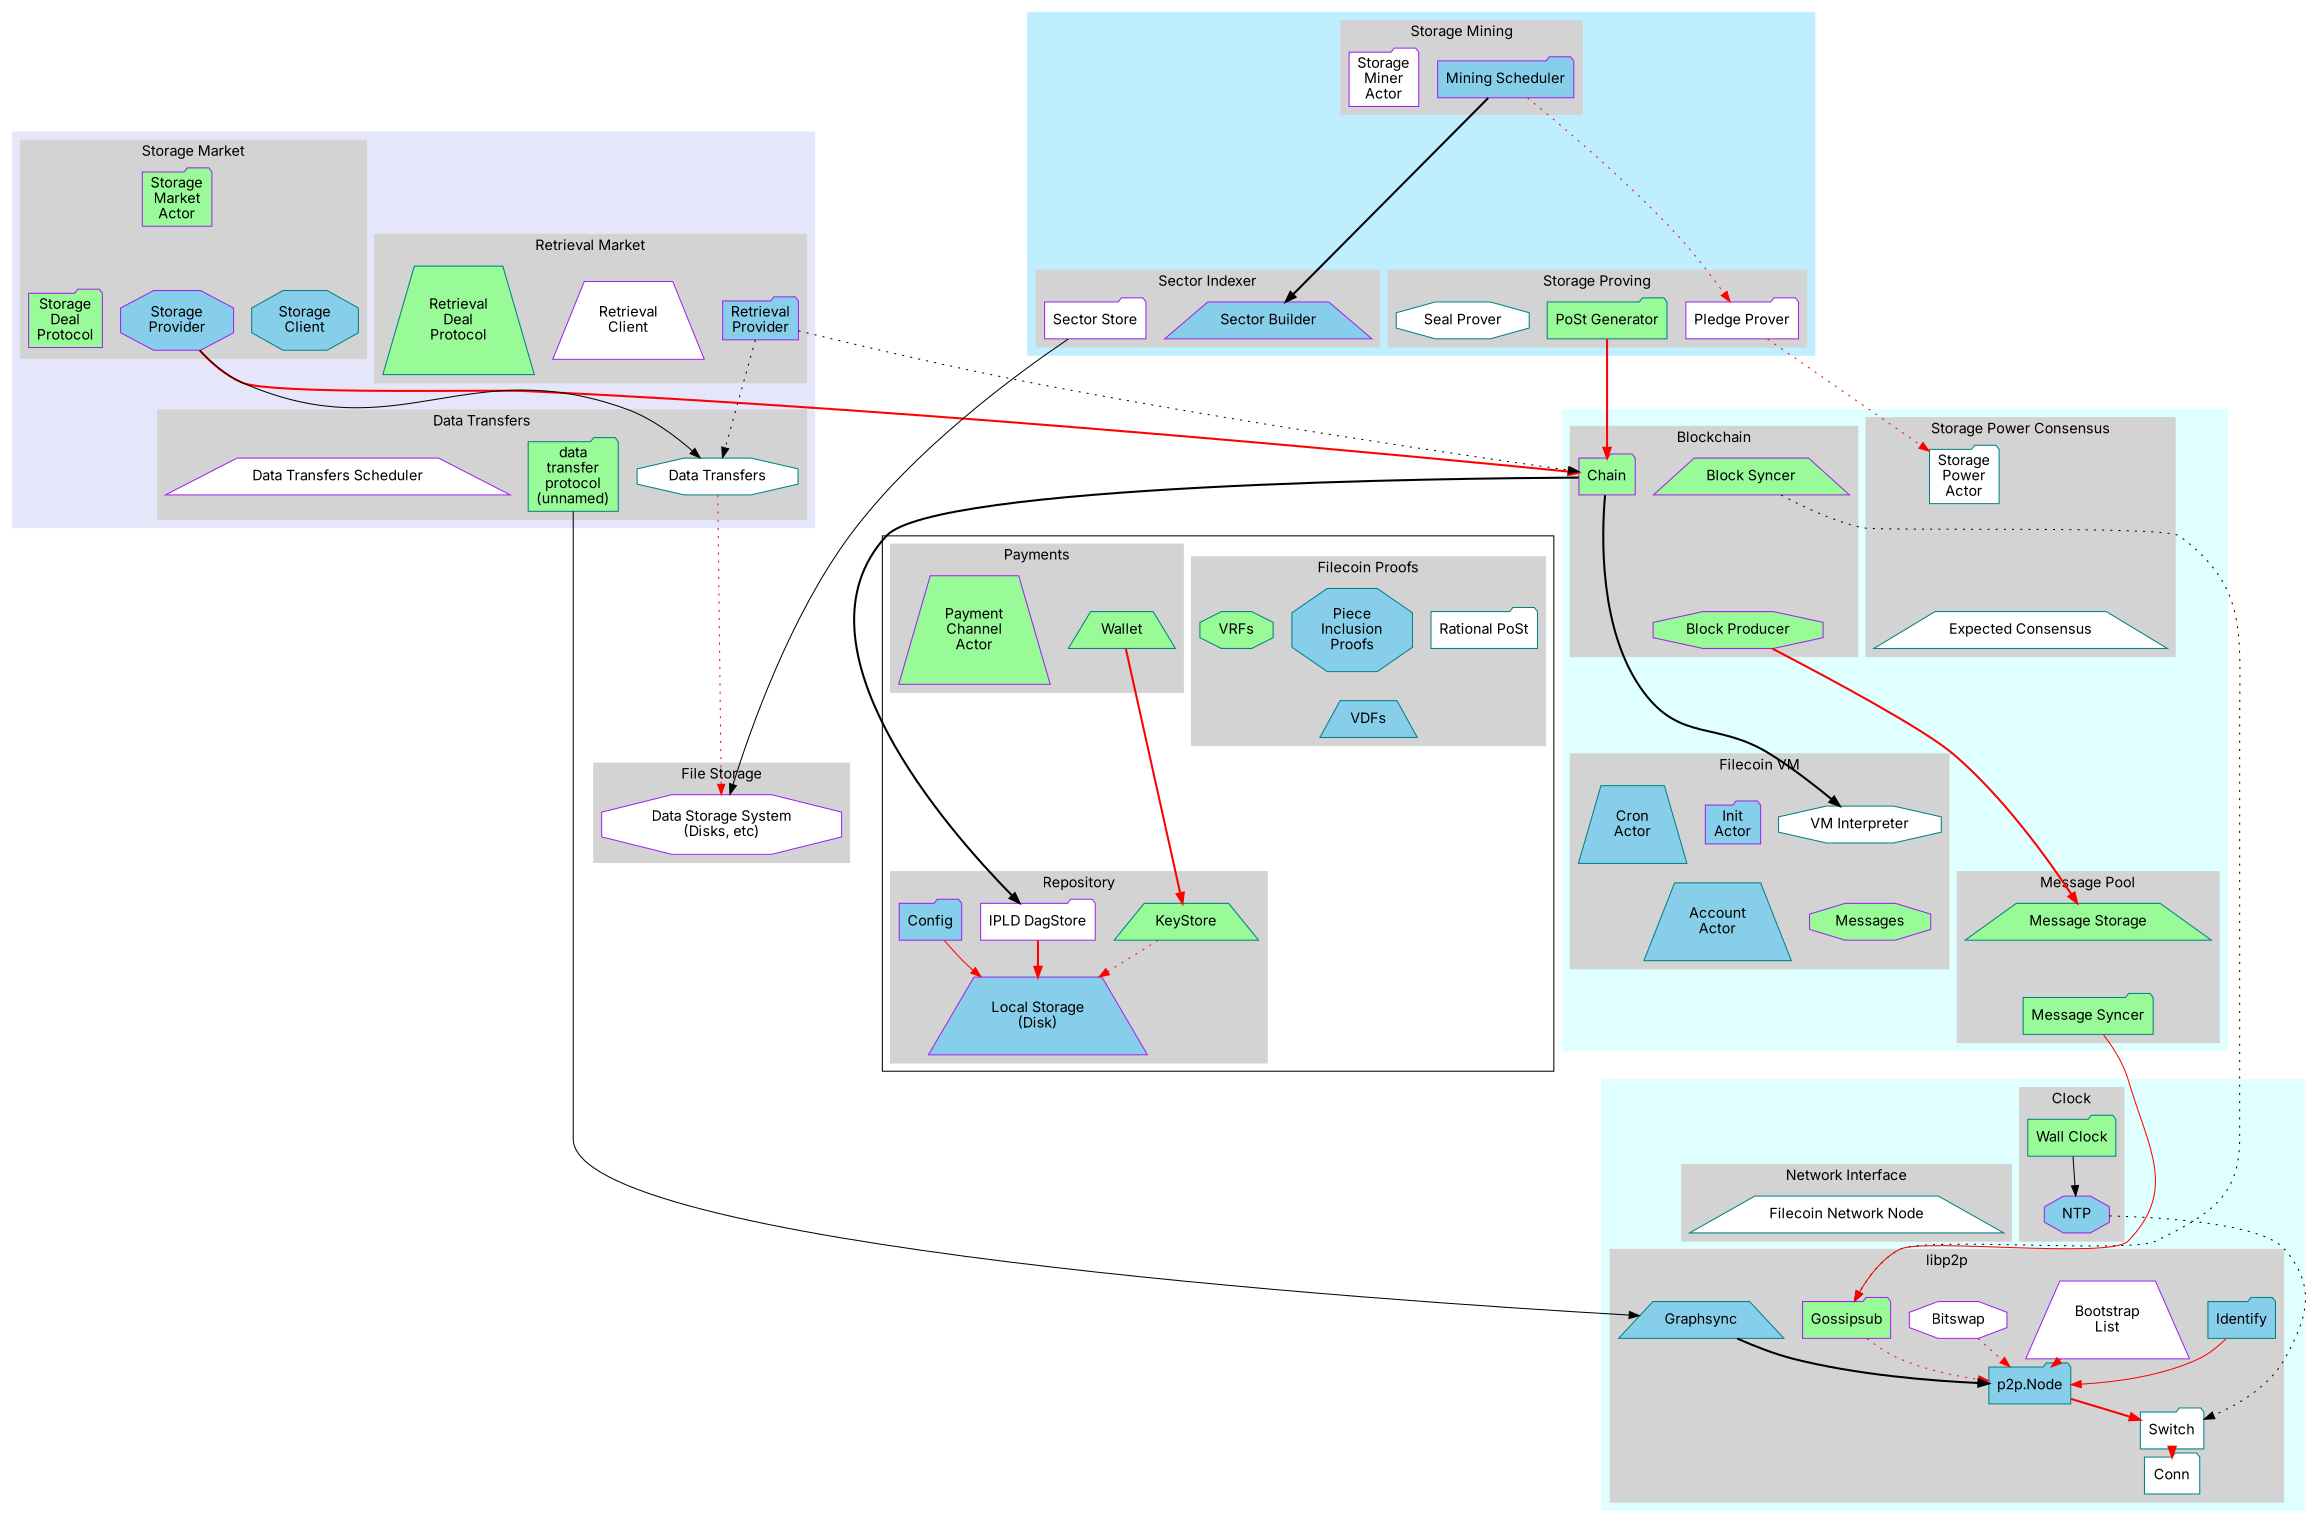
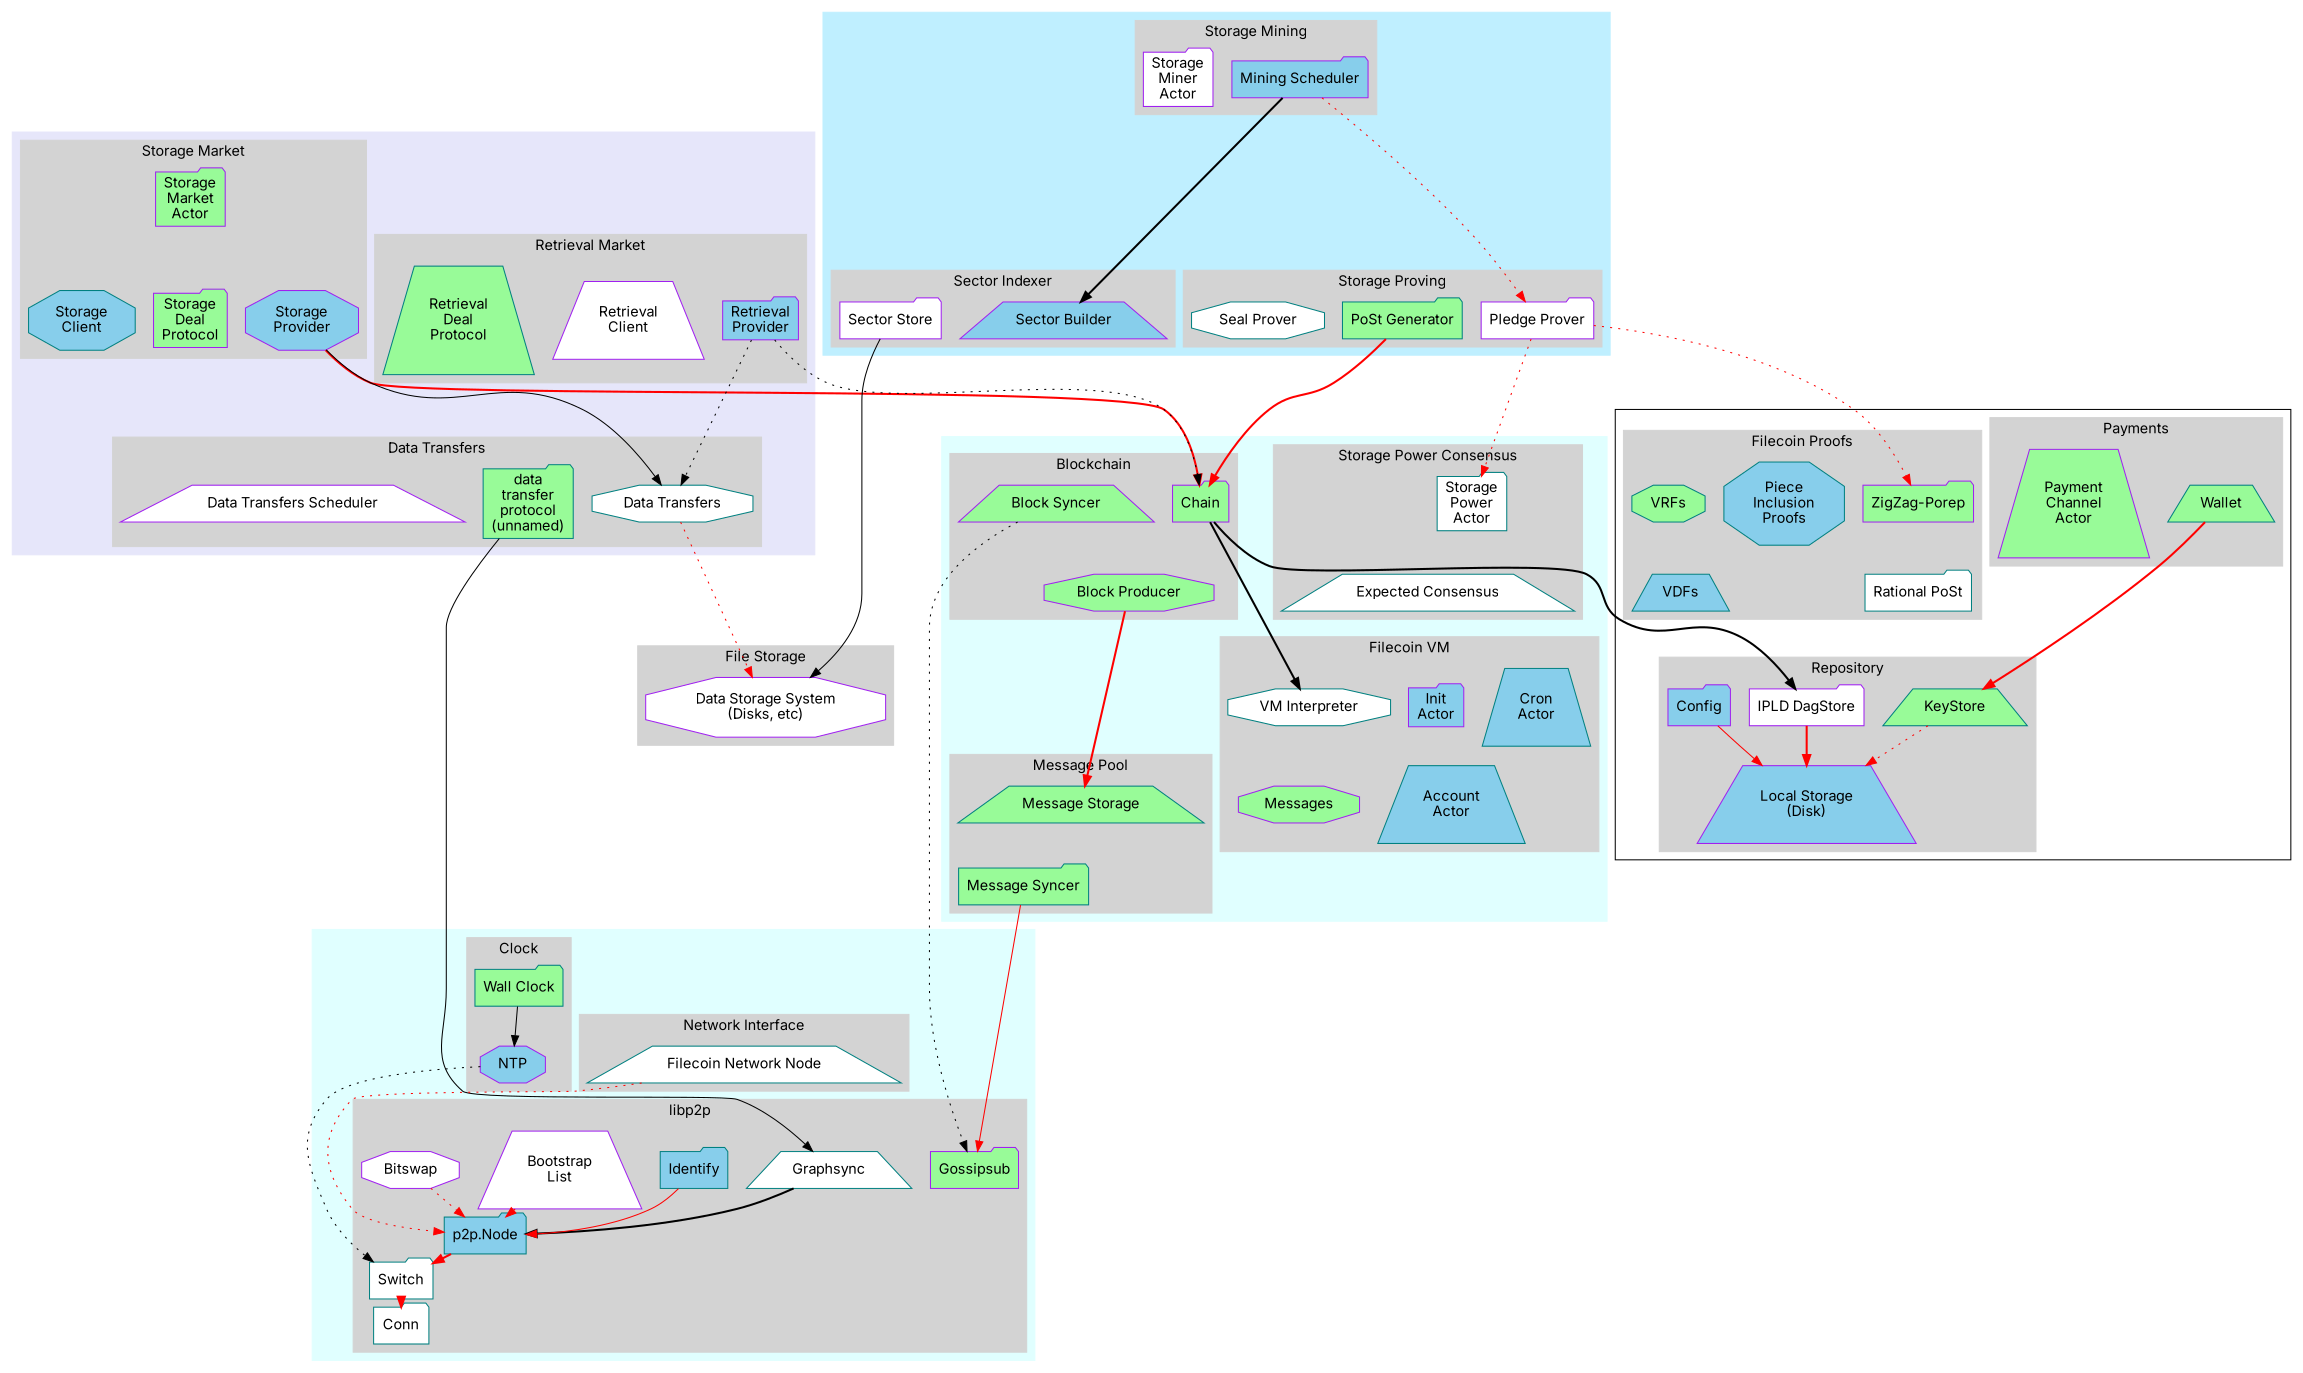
none -> (1918, 504)
(1701, 1320) -> (829, 1170)
(1920, 1366) -> (430, 1093)
